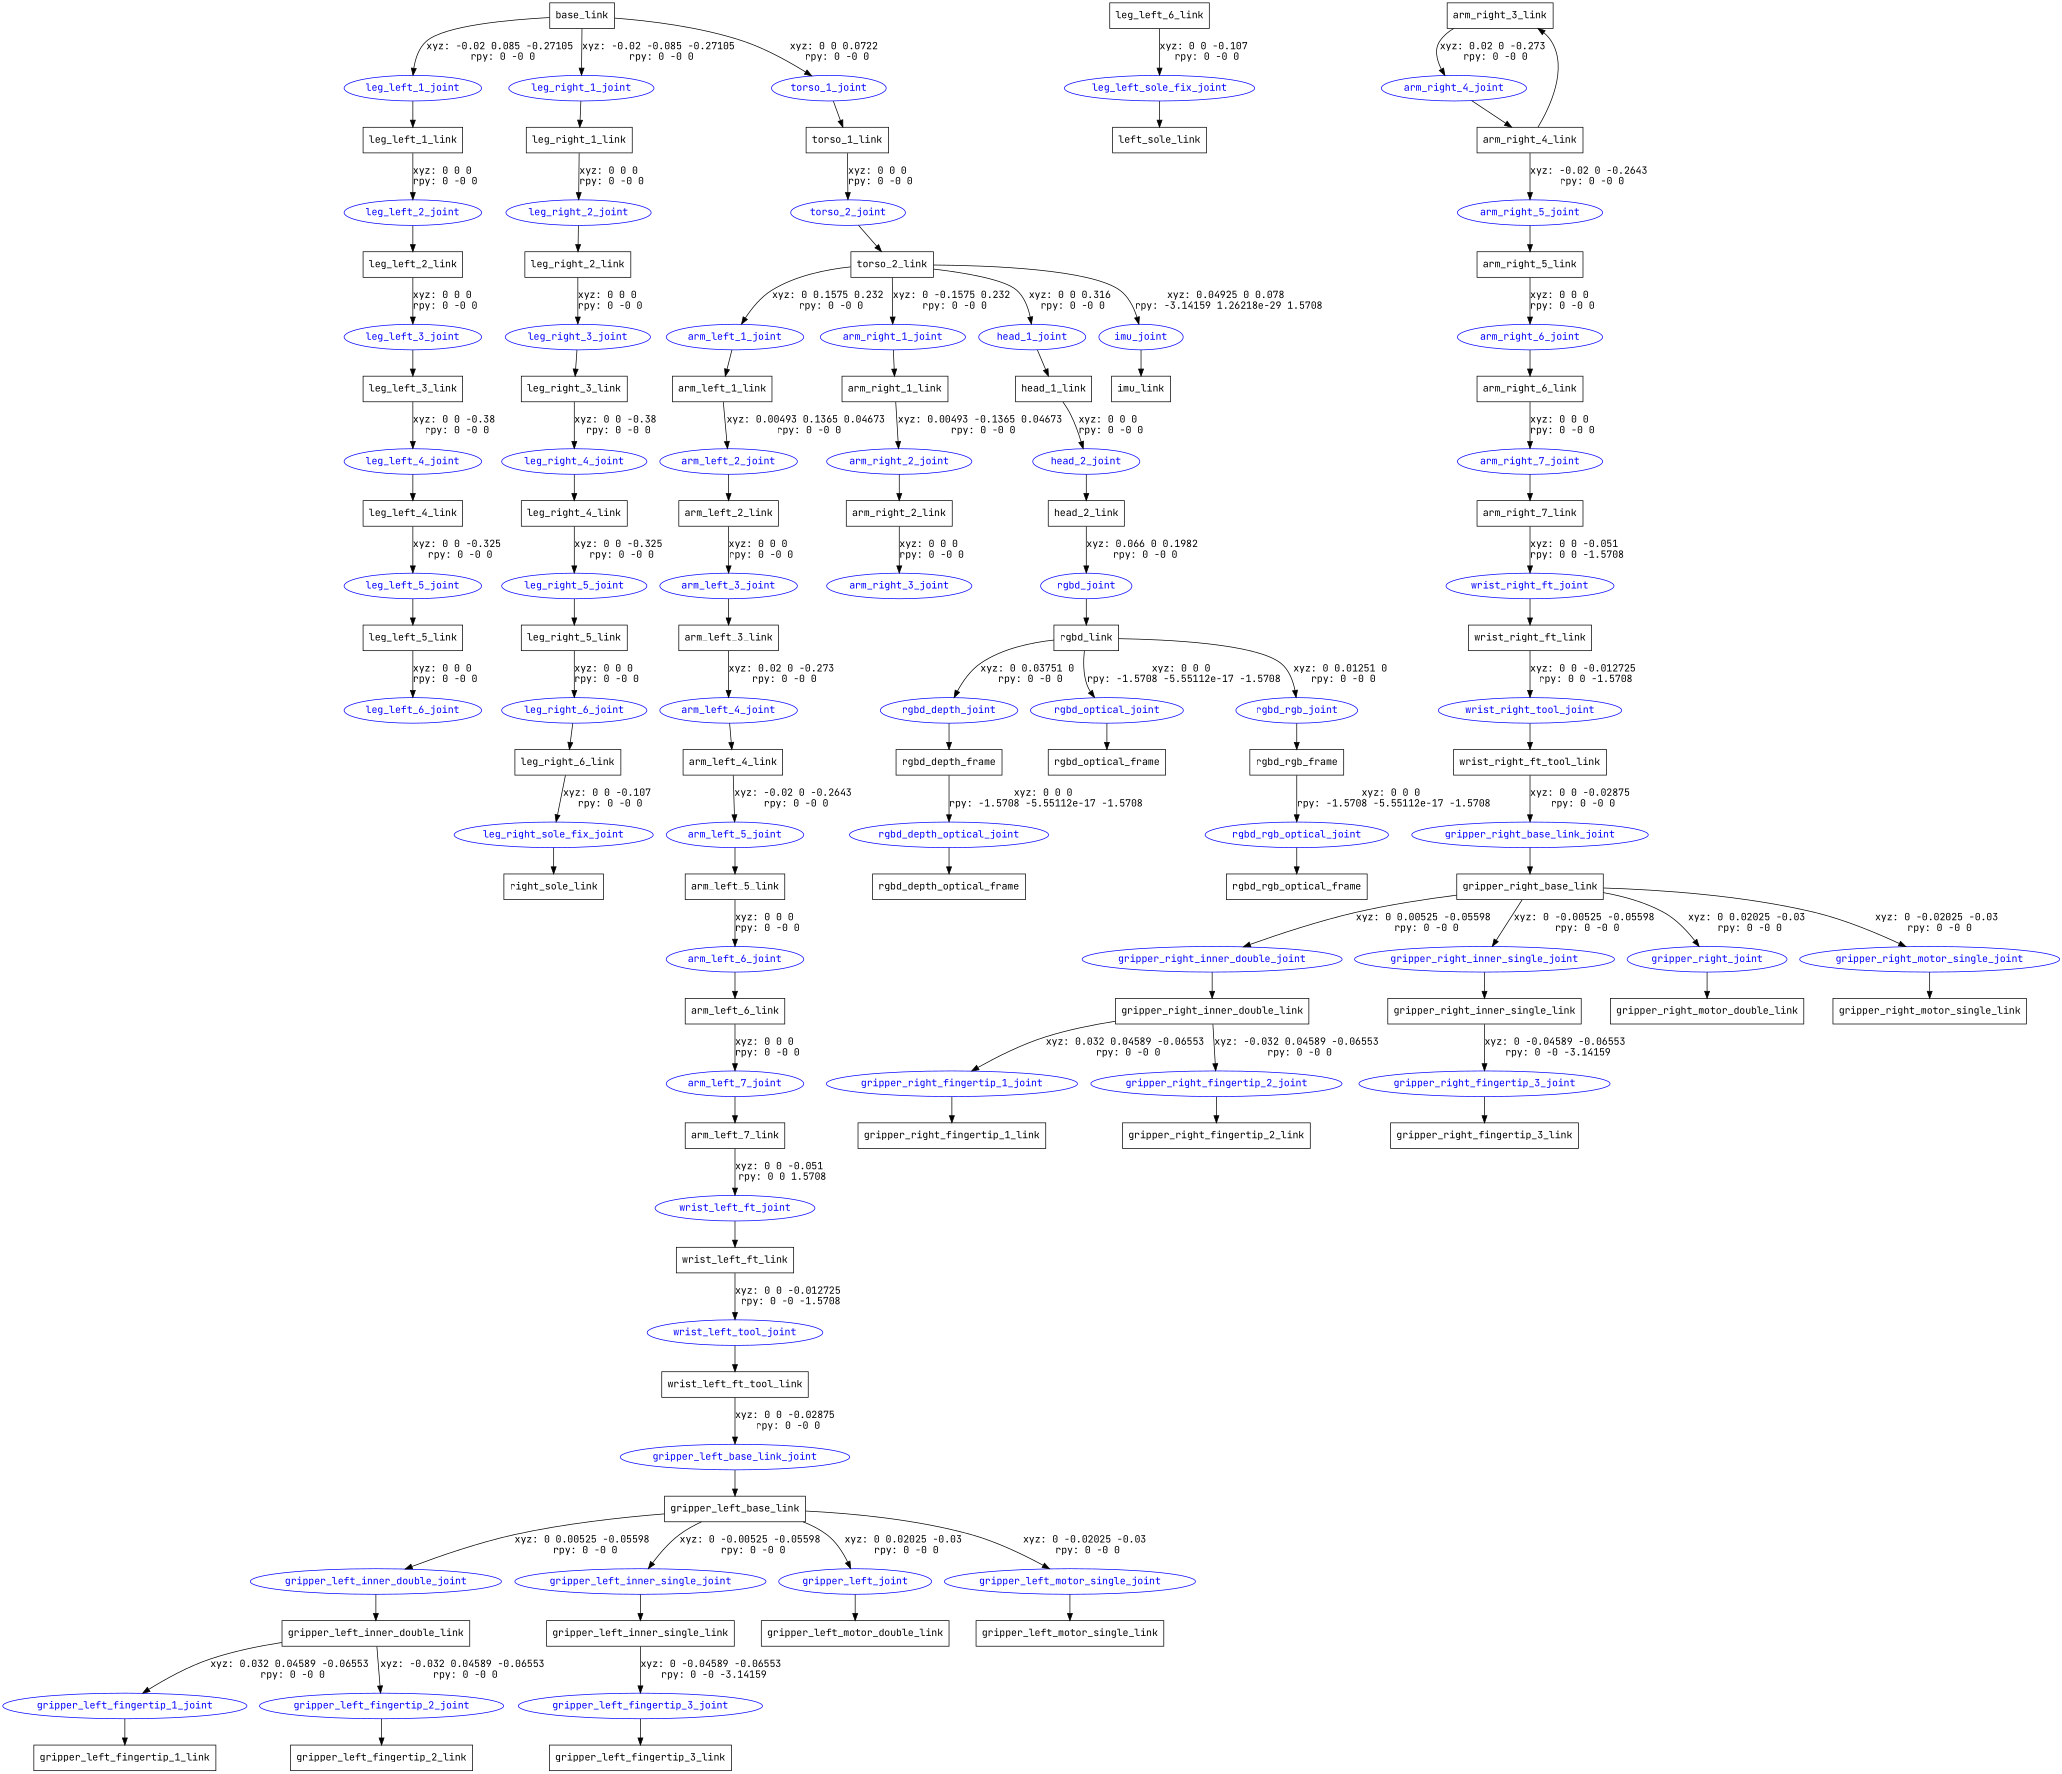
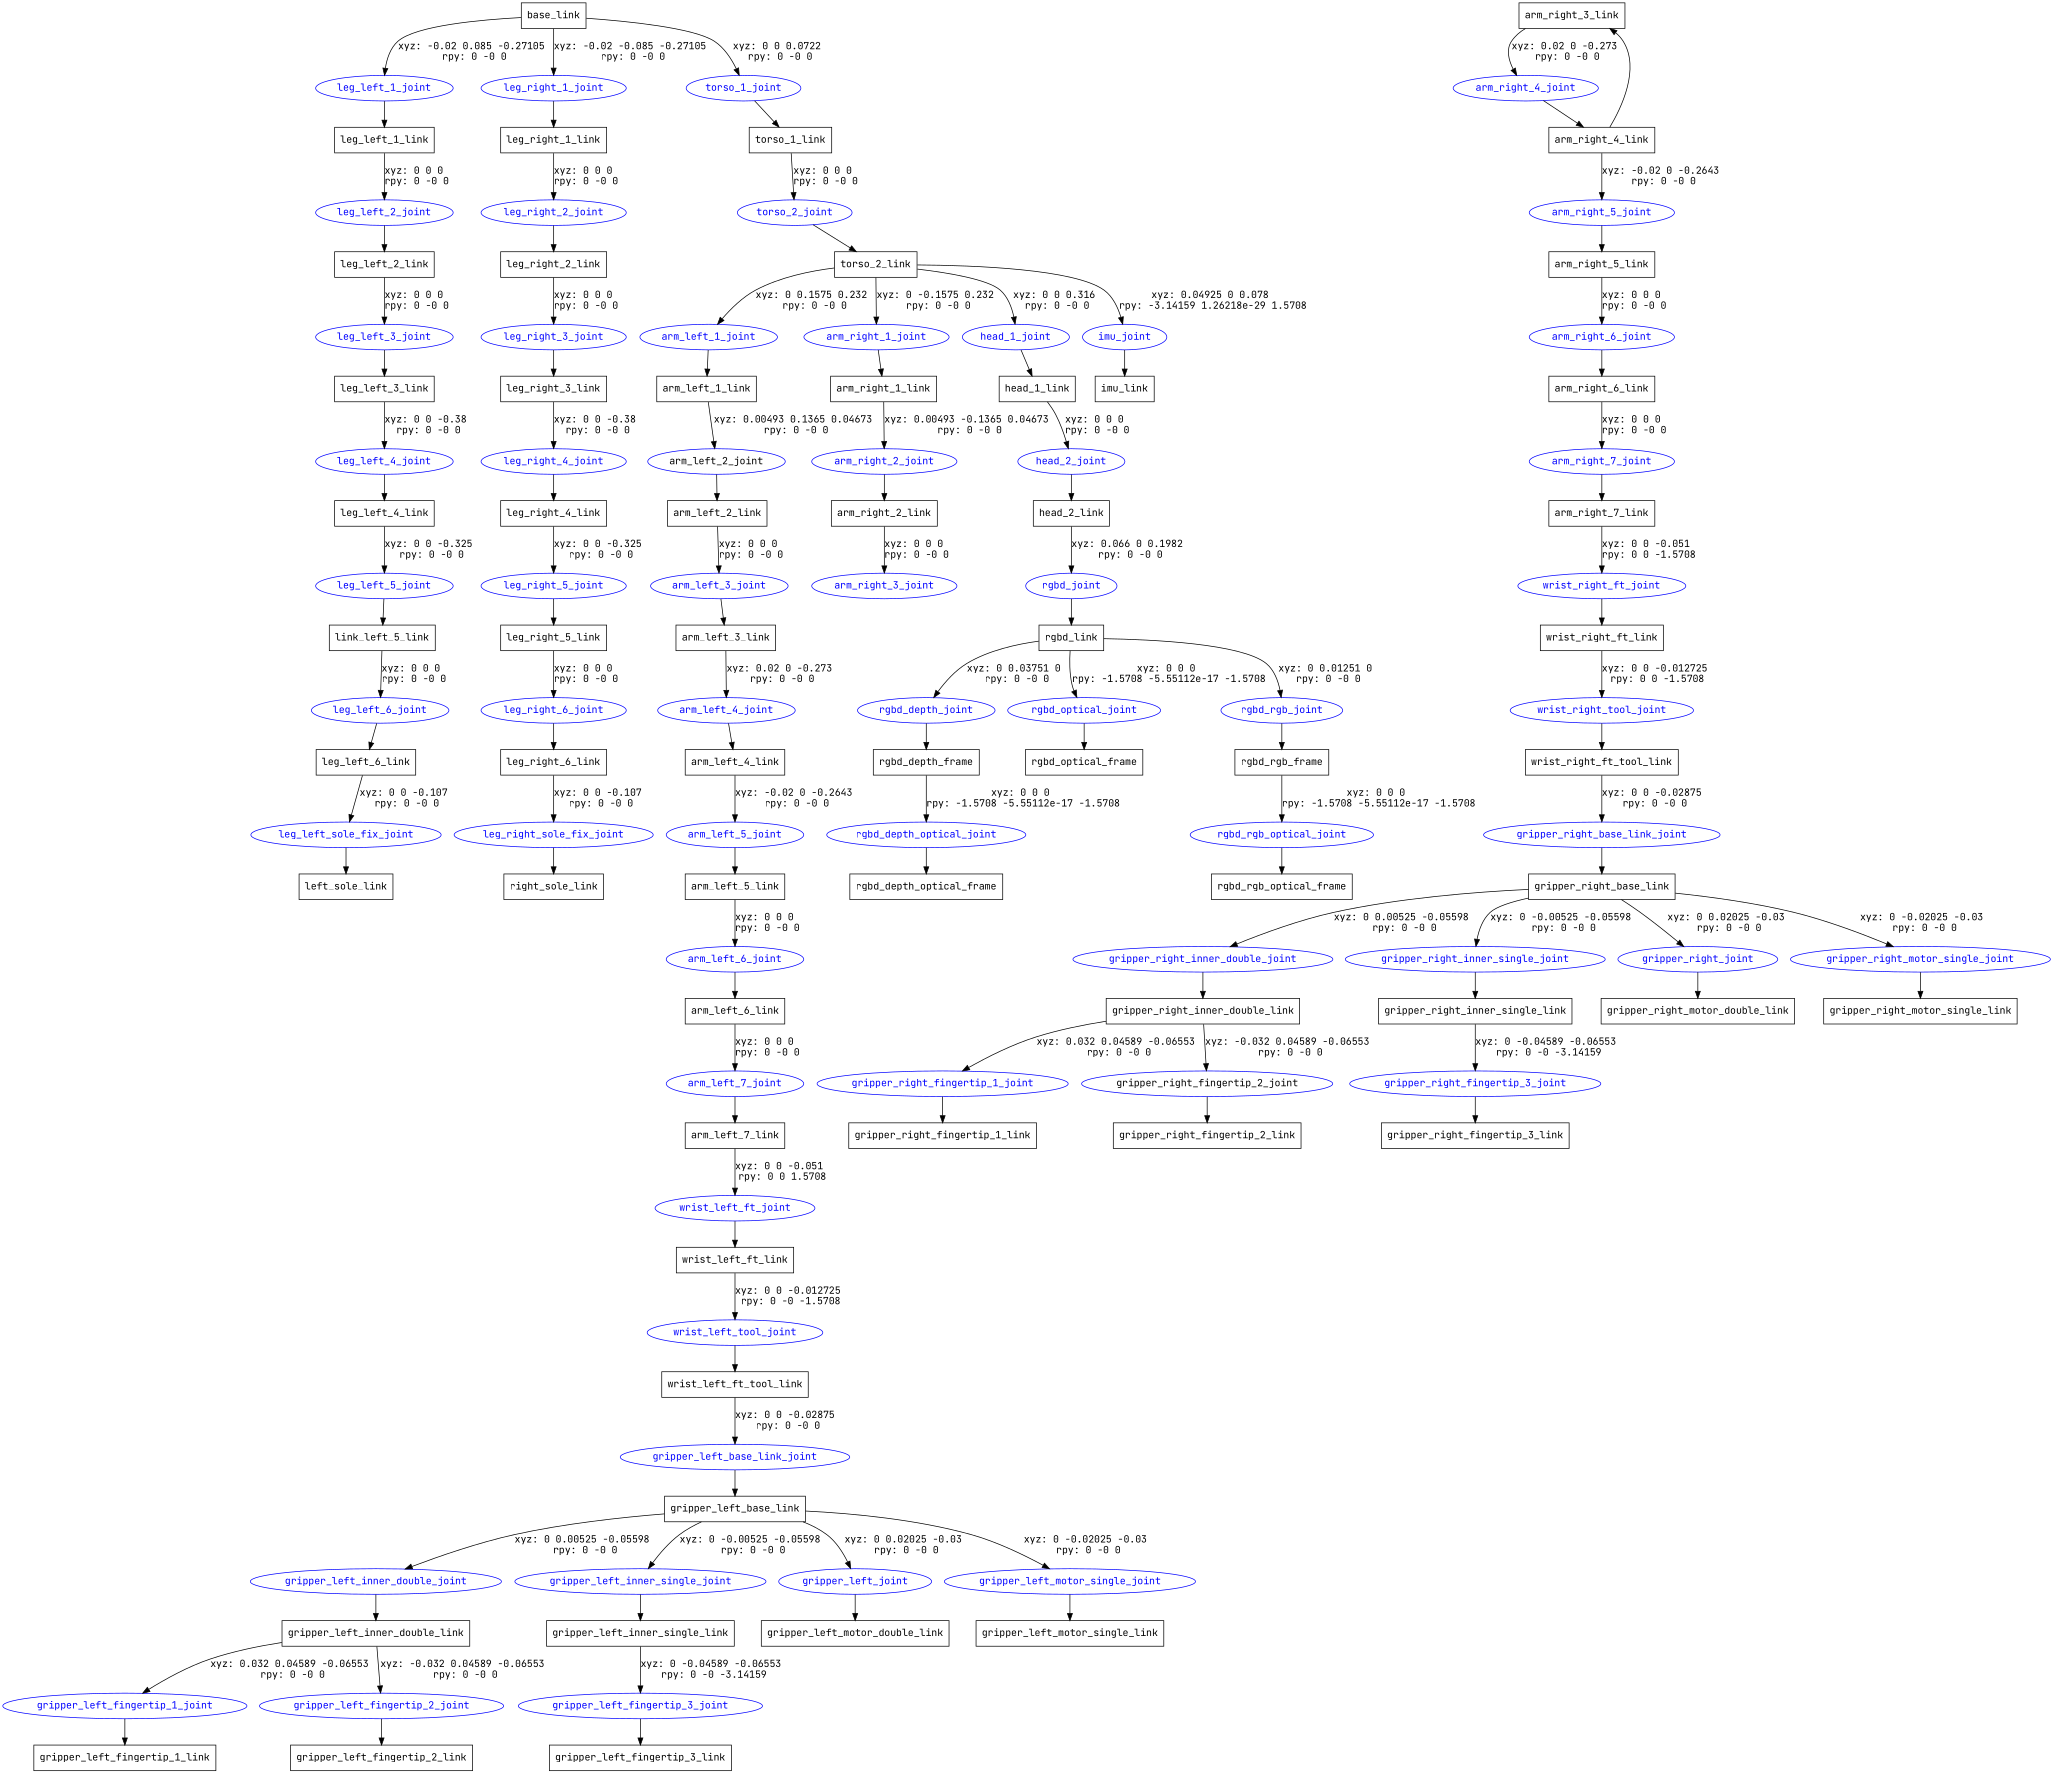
(729, 462) -> (717, 462)
(413, 638) -> (382, 638)
none -> (374, 733)
(1216, 1084) -> (1207, 1084)
